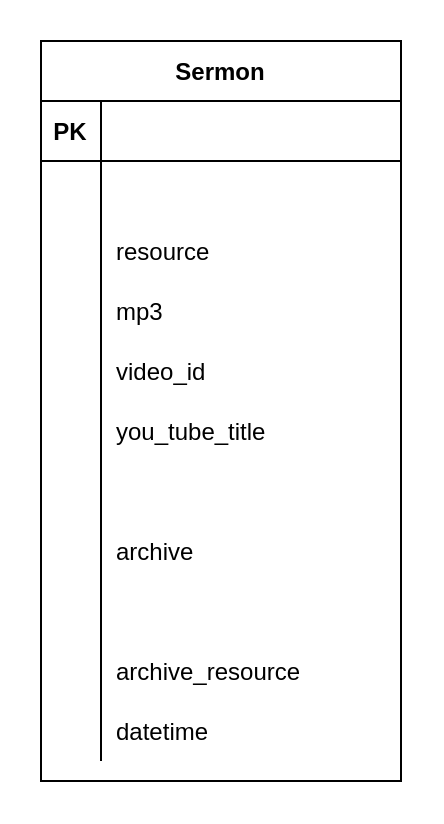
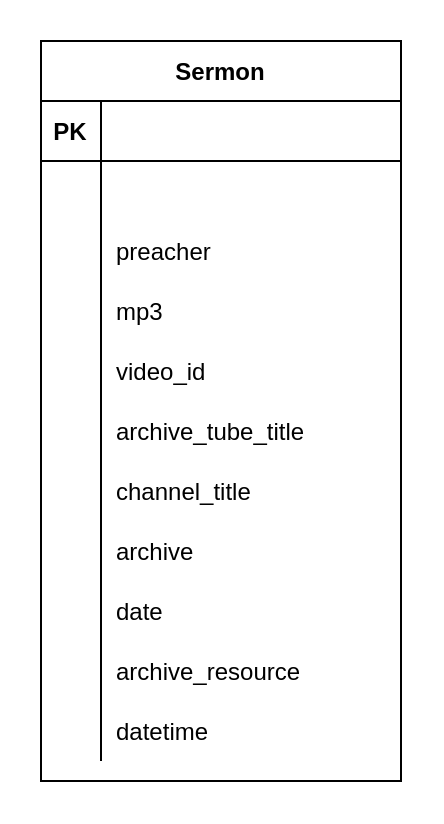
(170, 252) -> (170, 252)
(204, 432) -> (228, 432)
none -> (251, 491)
none -> (251, 611)
